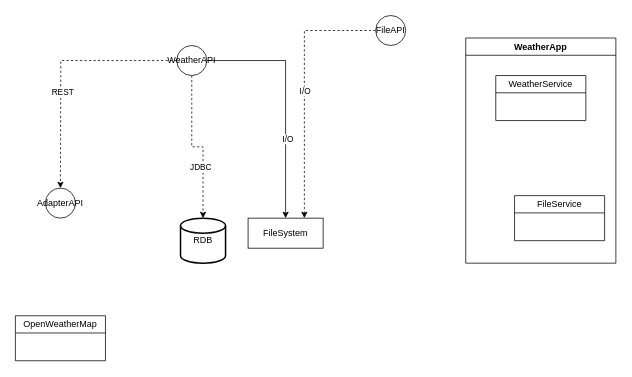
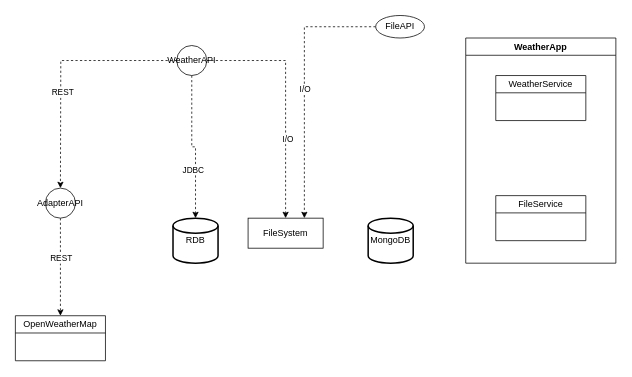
(390, 30) -> (400, 27)
(285, 61) -> (285, 61)
(559, 218) -> (540, 218)
(203, 240) -> (195, 240)
none -> (390, 240)
none -> (60, 264)
